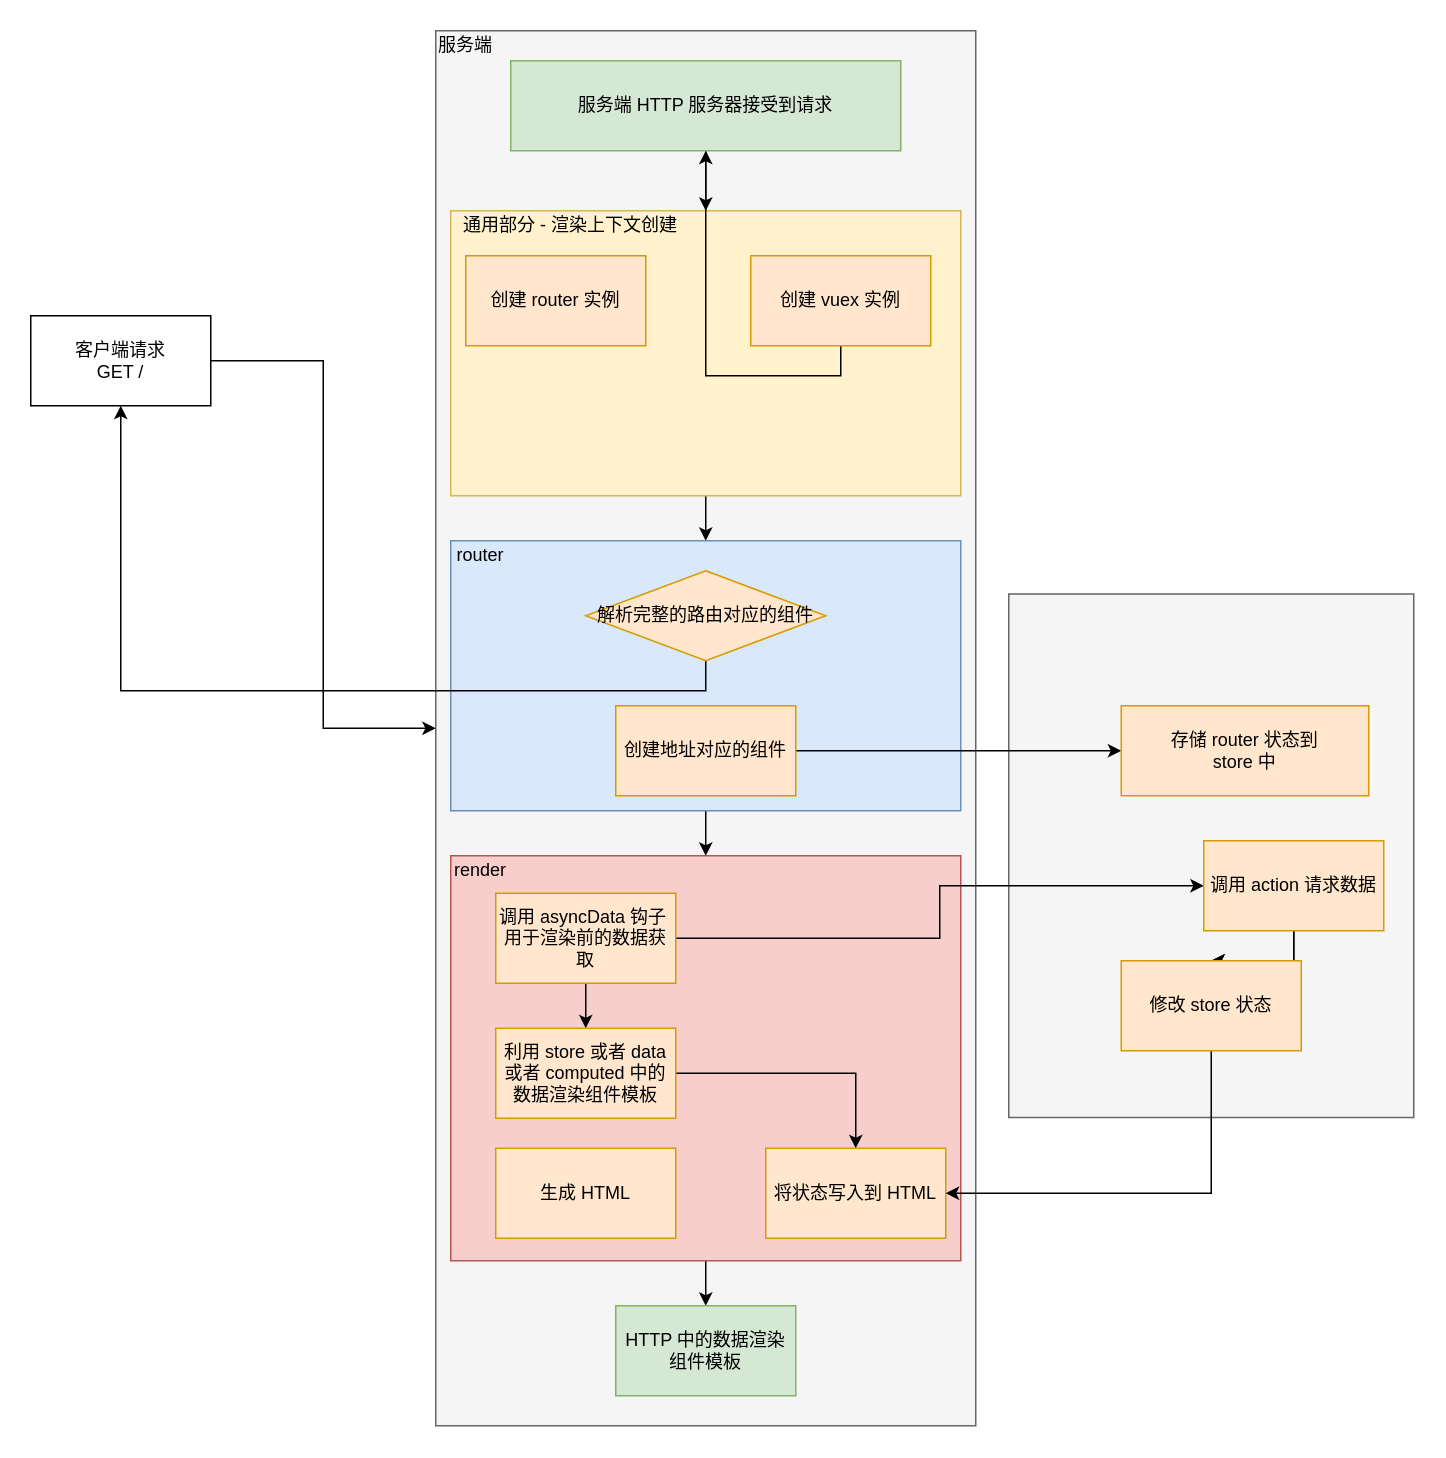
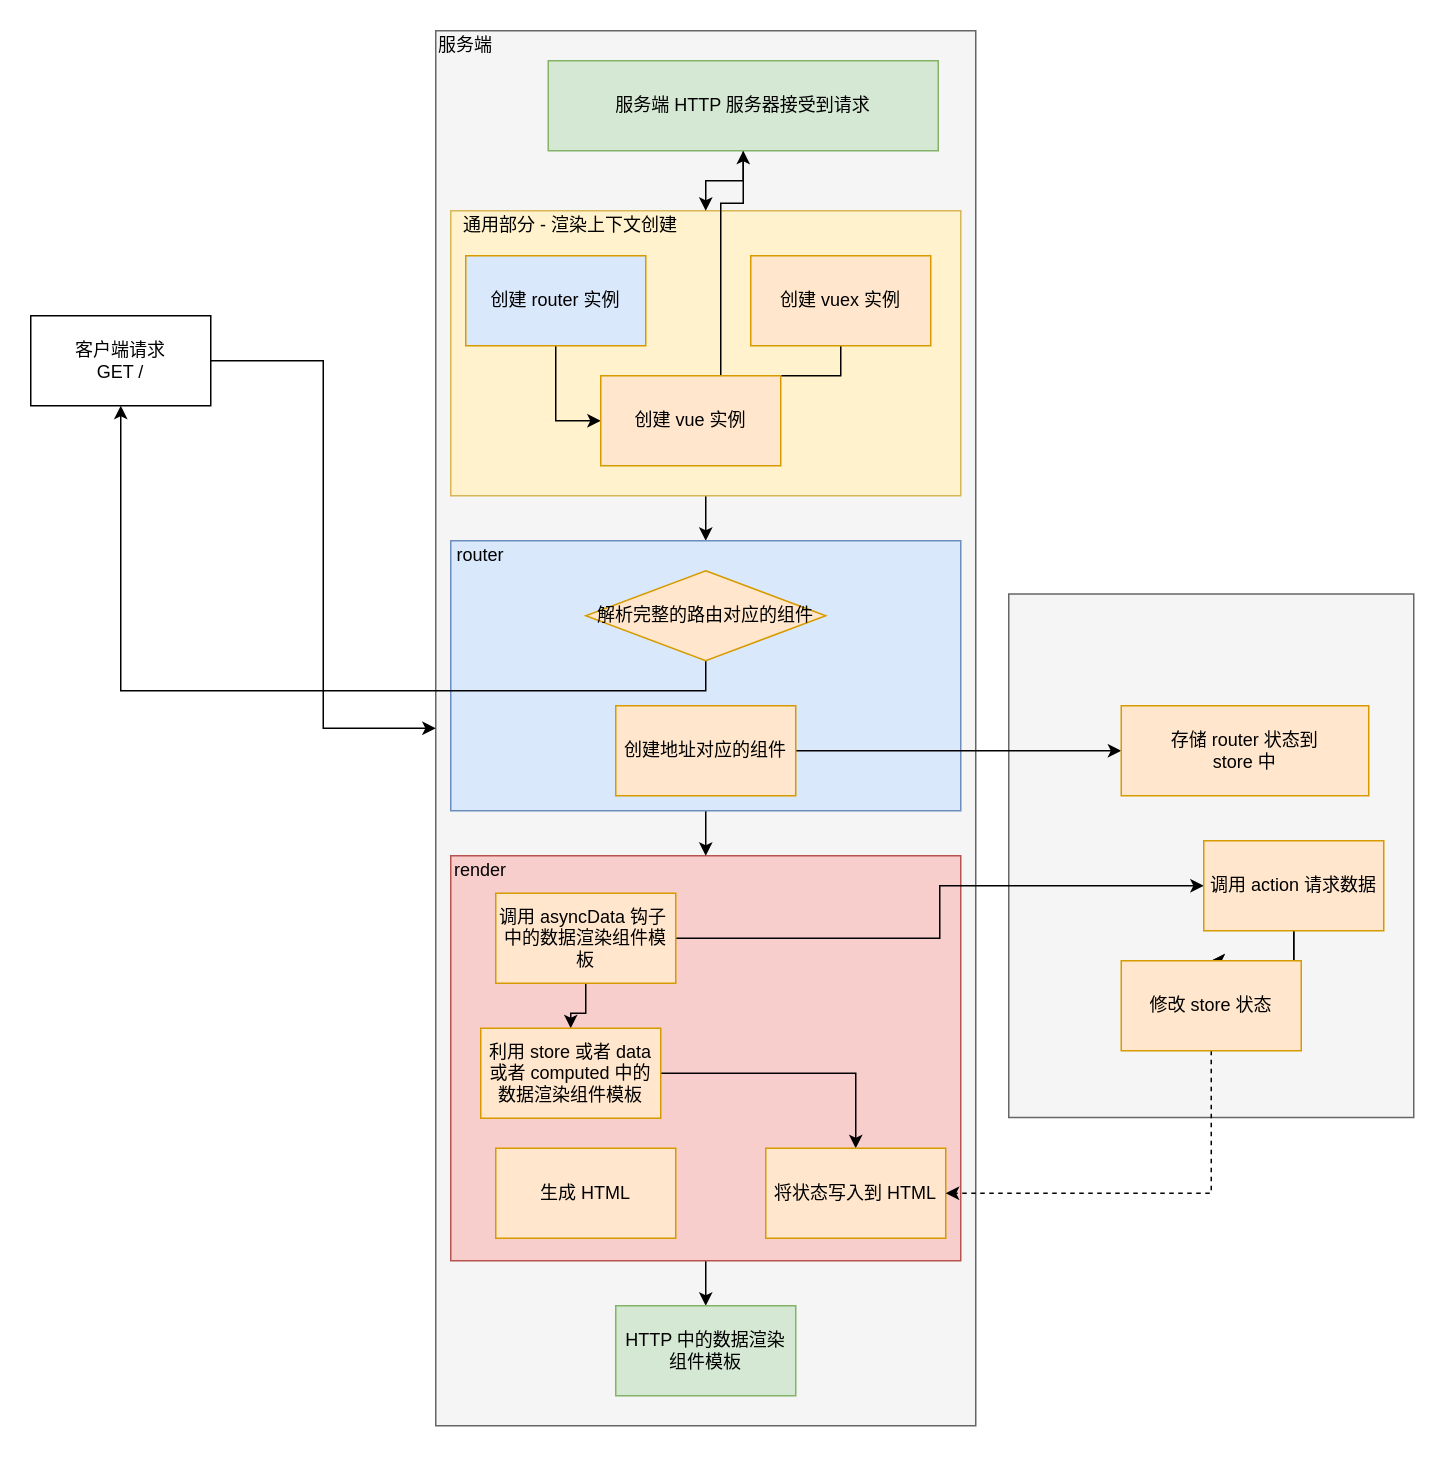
(706, 106) -> (743, 106)
(556, 301) -> (556, 301)
none -> (556, 401)
none -> (691, 421)
(586, 938) -> (586, 938)
(586, 1073) -> (571, 1073)
(1154, 1193) -> (1154, 1193)
